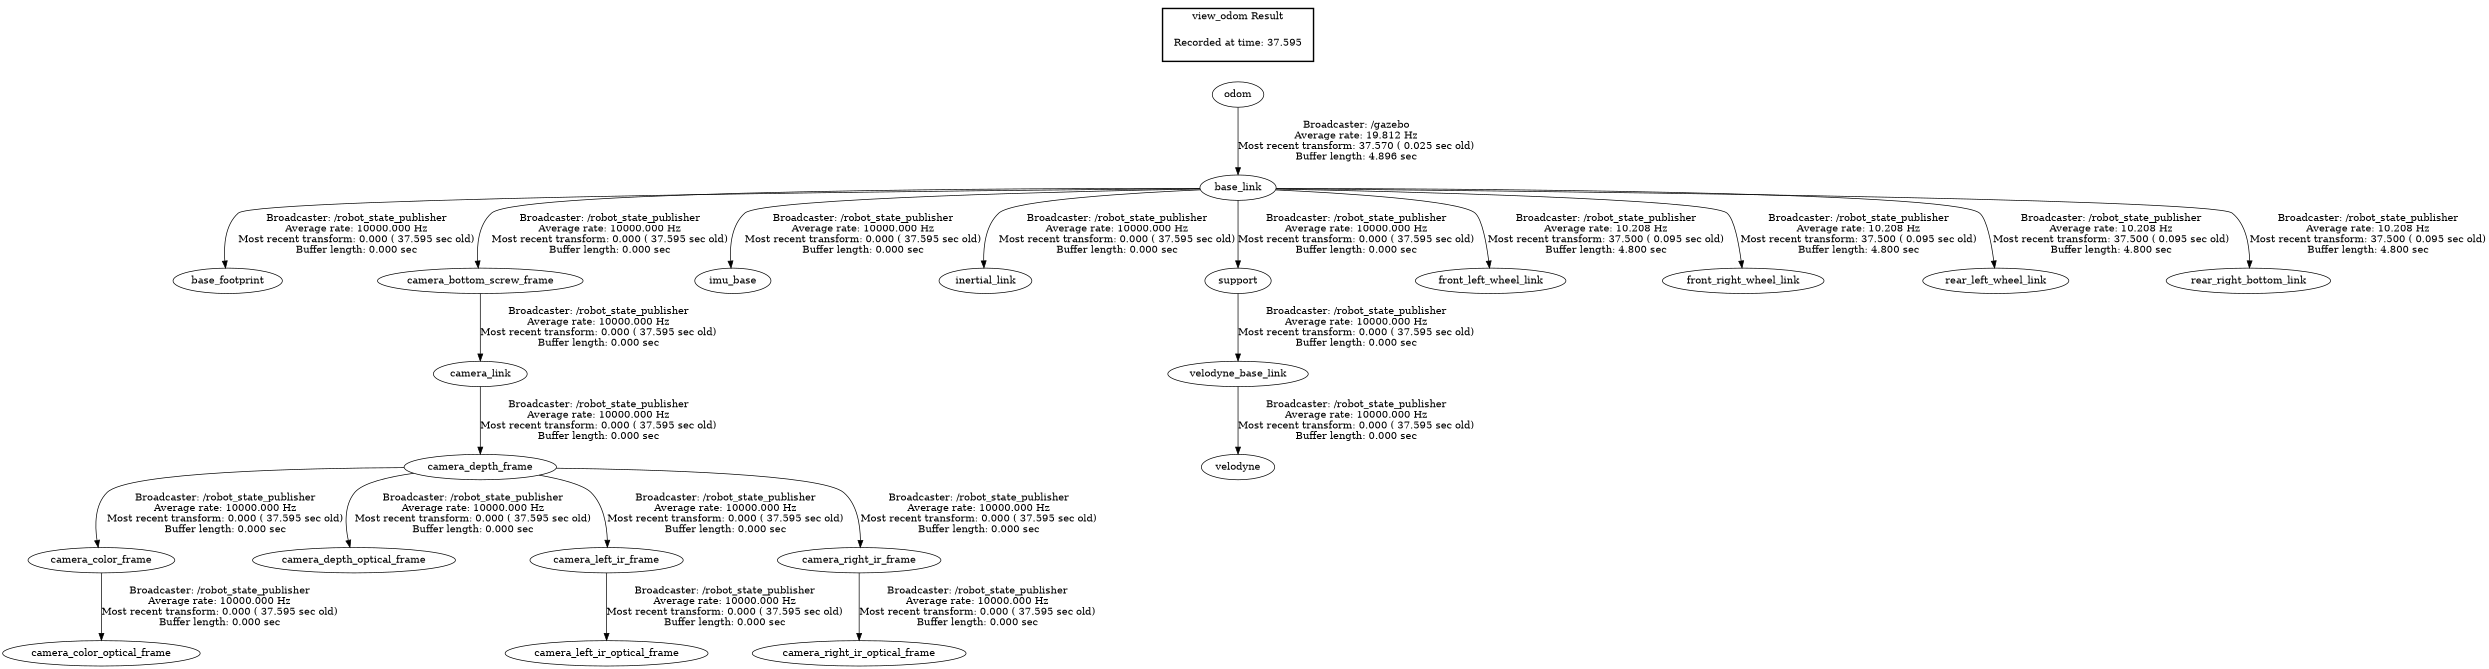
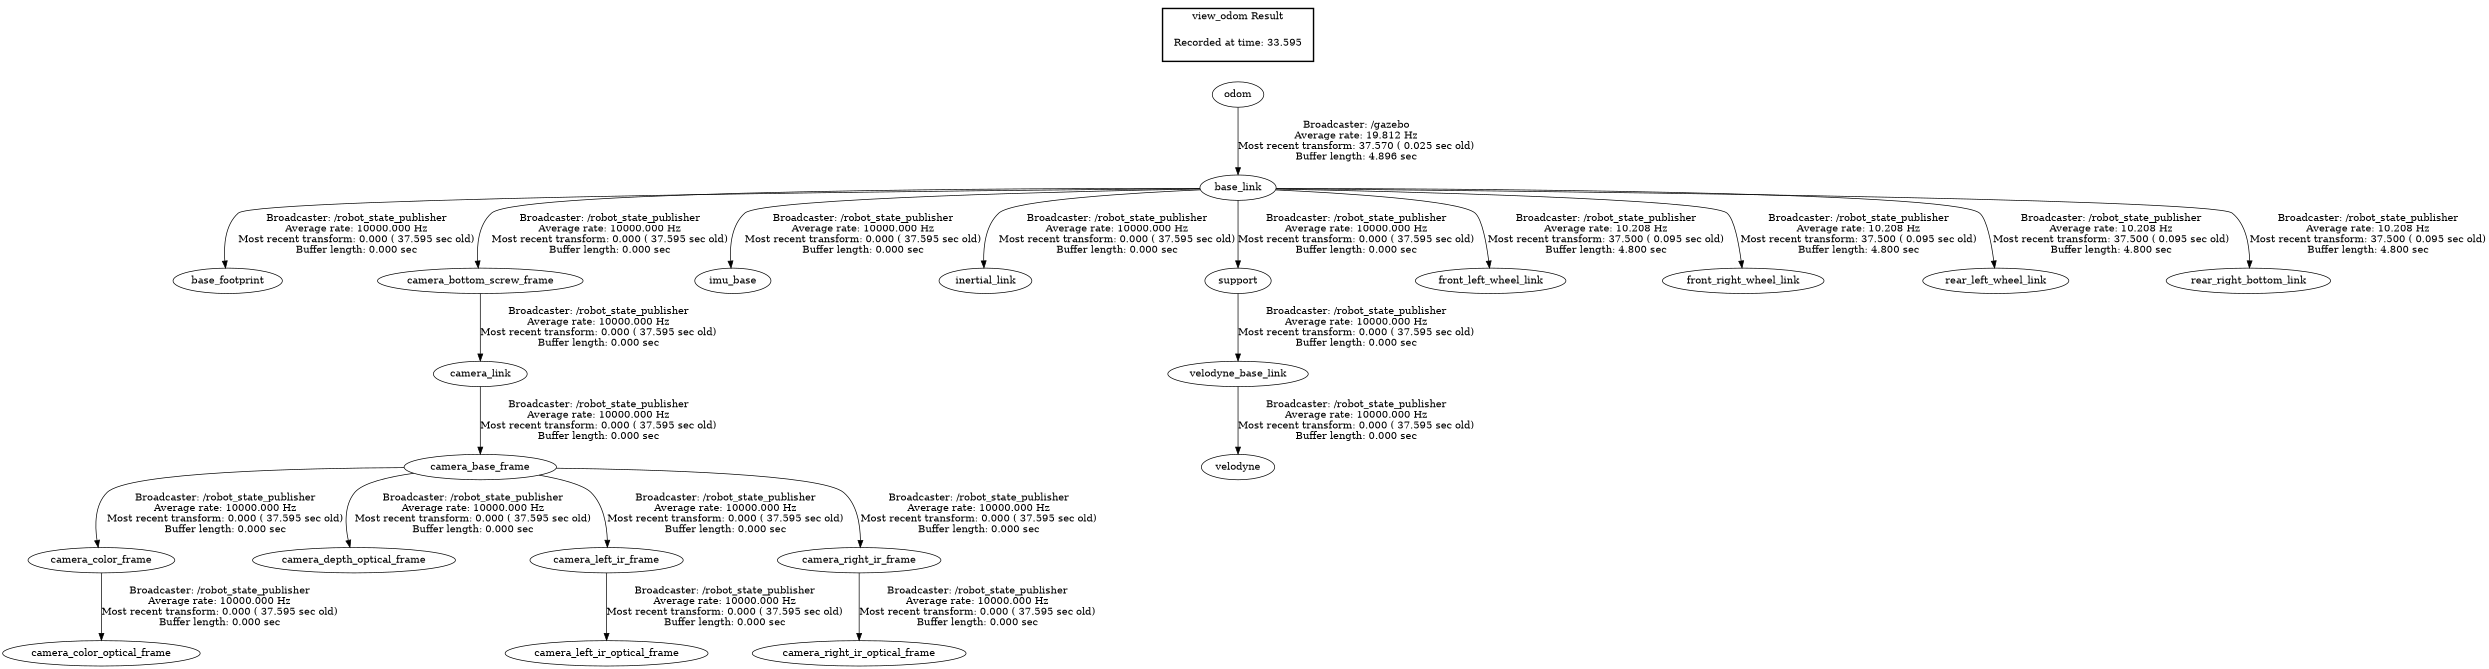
(1238, 43) -> (1238, 43)
(480, 467) -> (480, 467)
